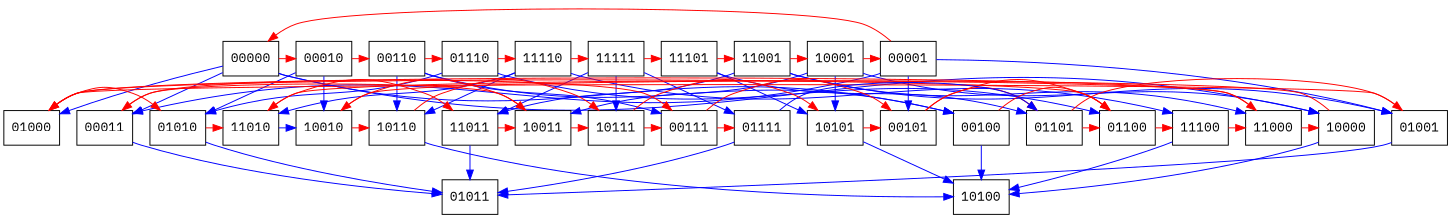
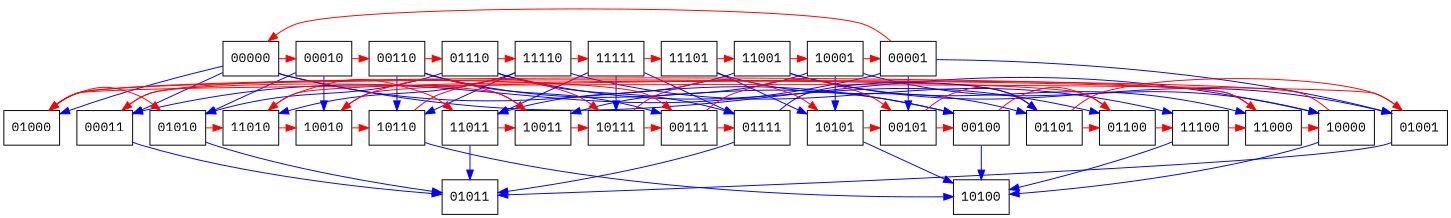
(1013, 80) -> (940, 128)
none -> (611, 93)
(282, 128) -> (282, 128)
